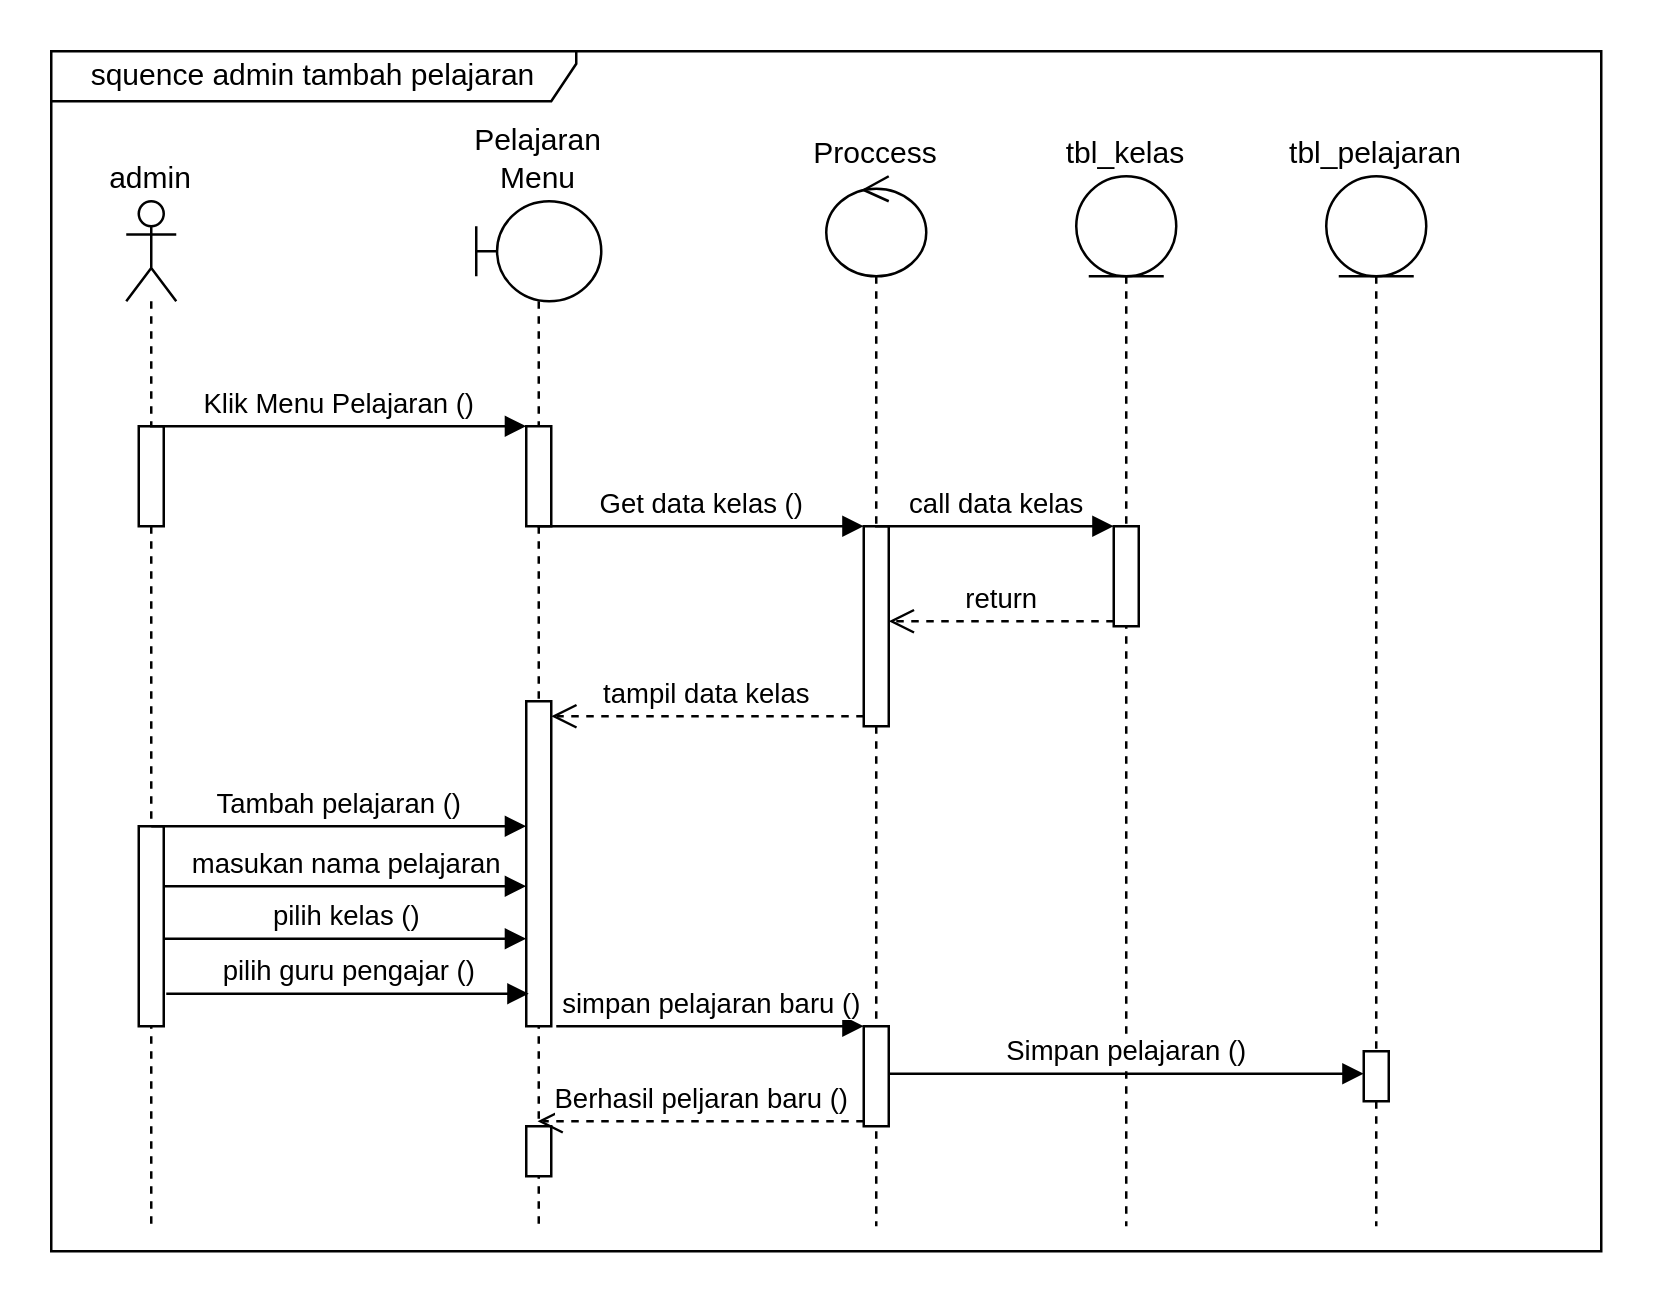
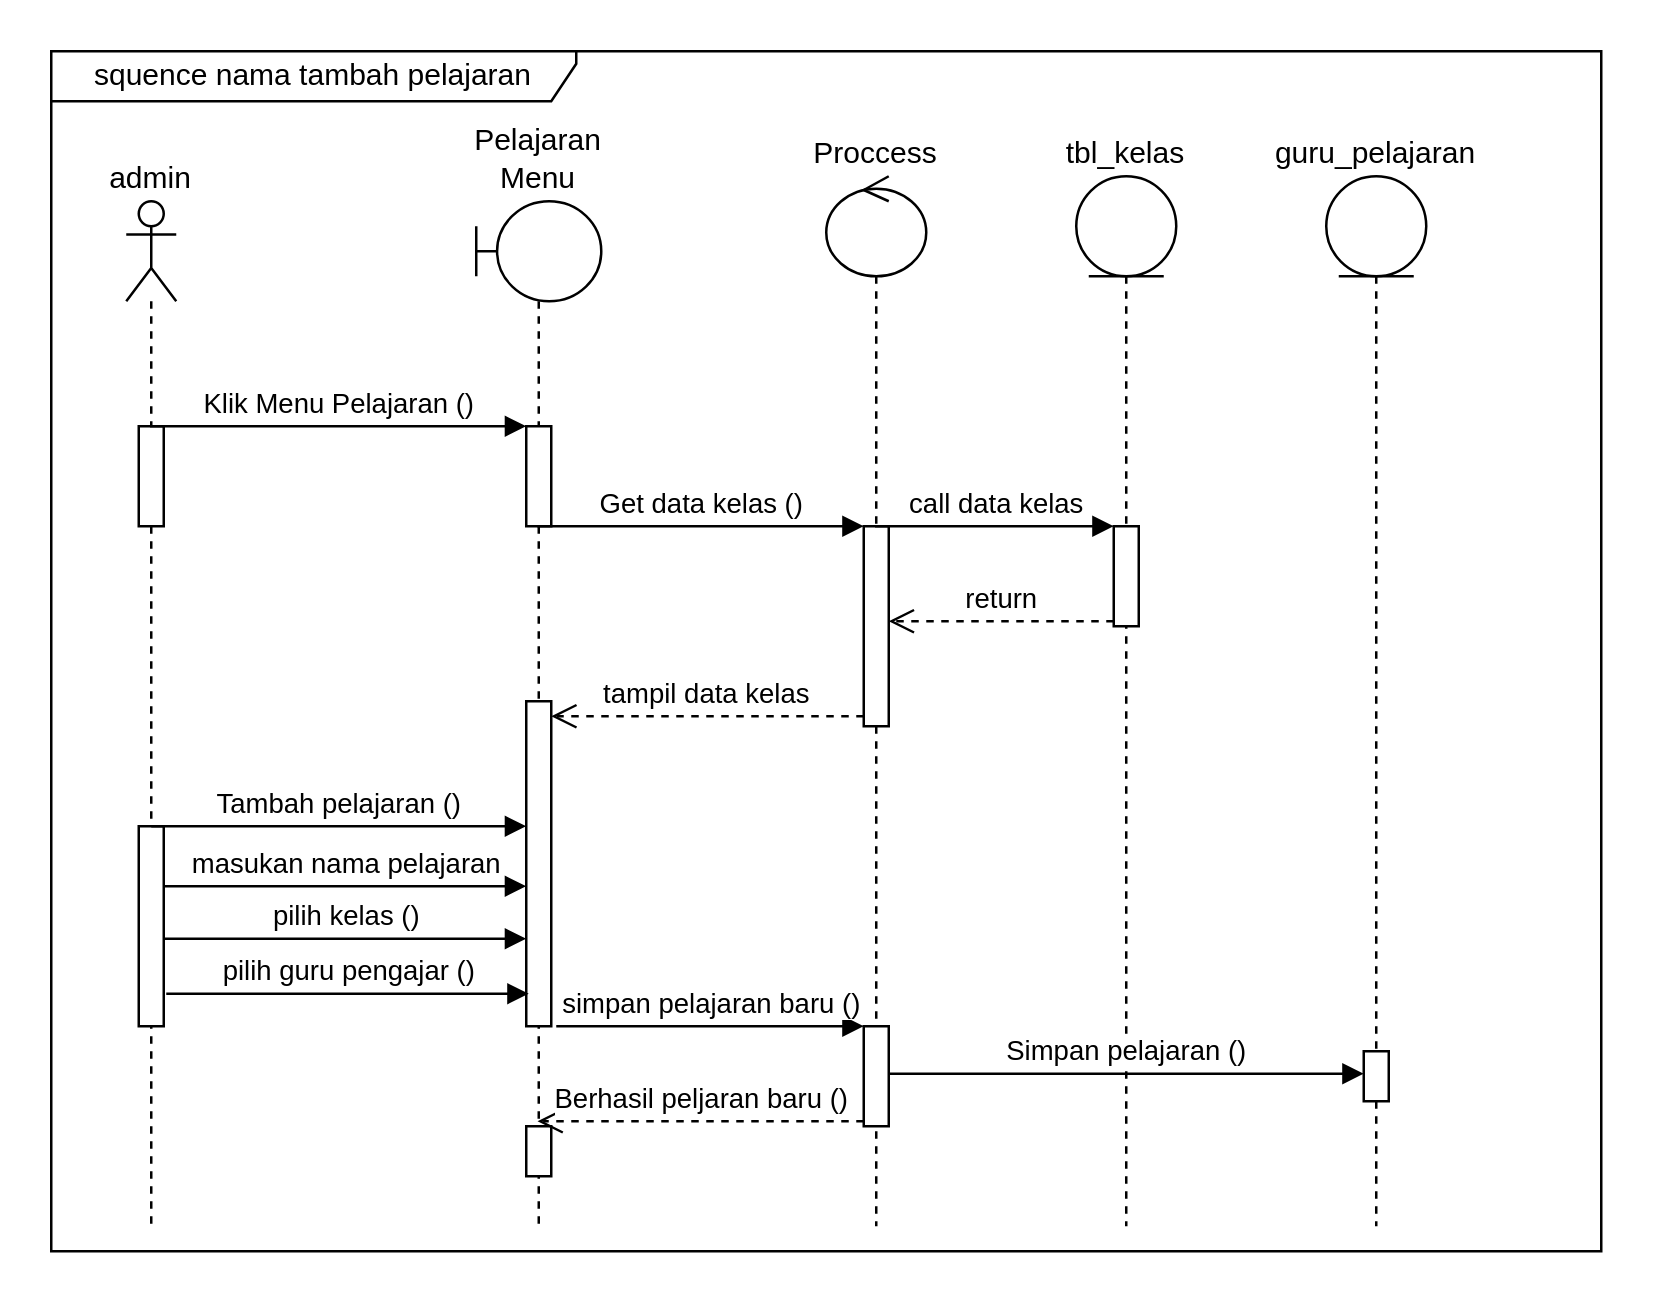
(314, 76) -> (314, 76)
(1376, 115) -> (1376, 115)
